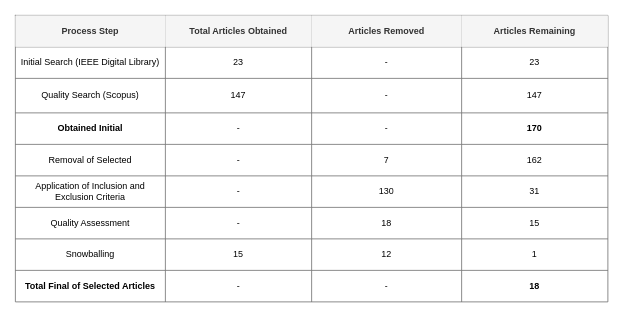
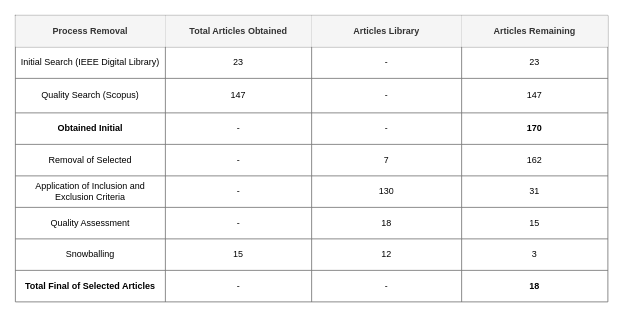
(90, 31) -> (90, 31)
(387, 31) -> (387, 31)
(535, 255) -> (535, 255)
